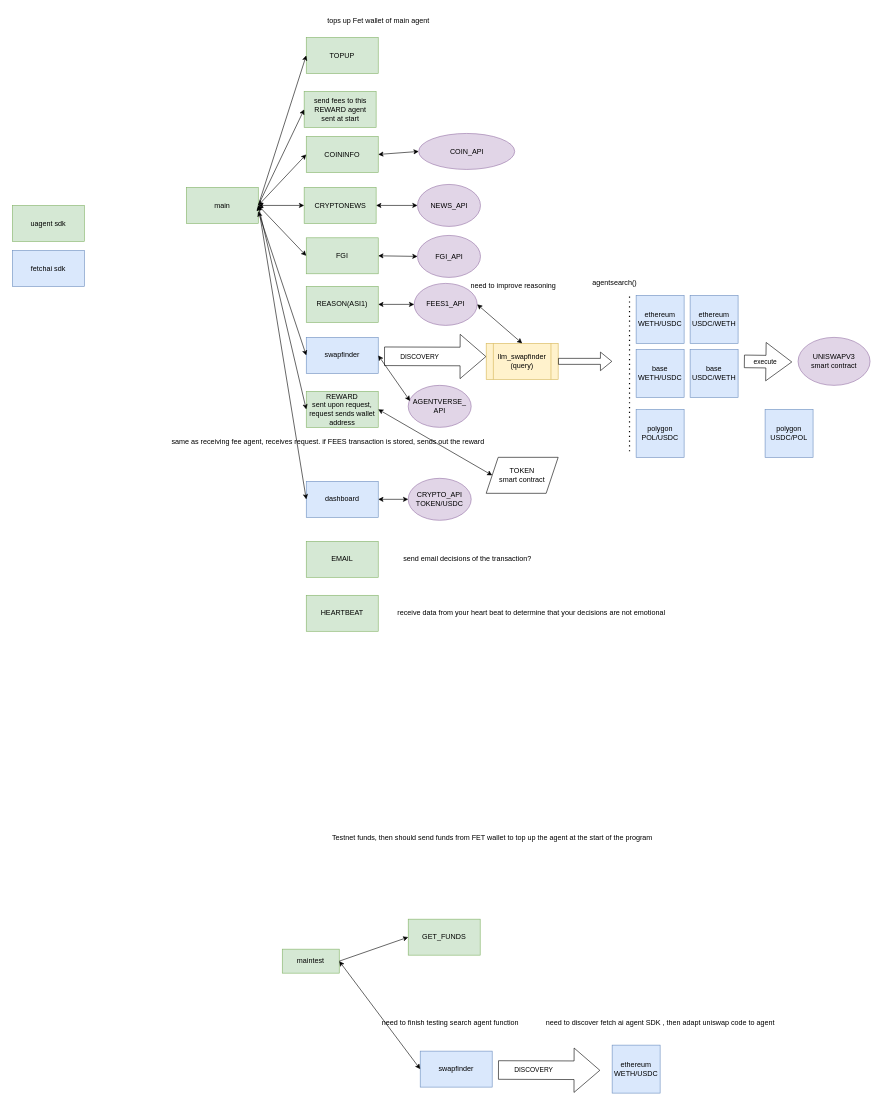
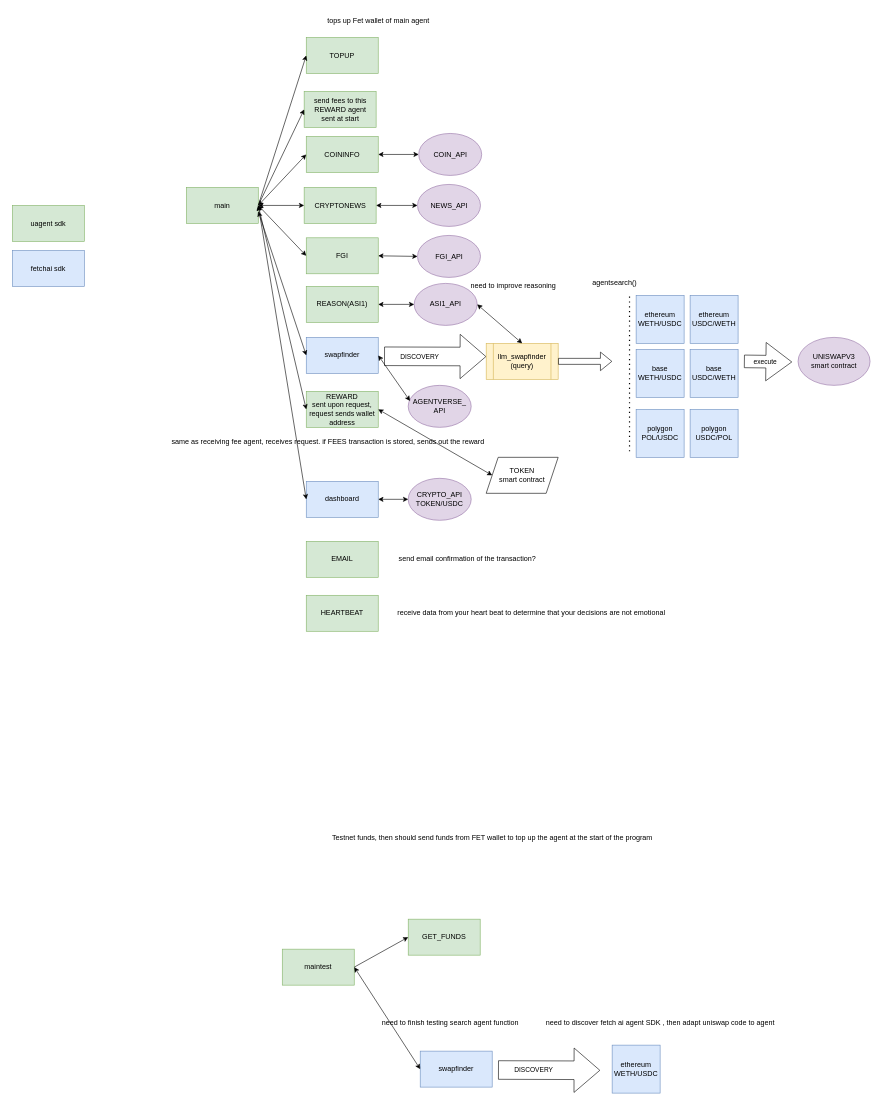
(467, 152) -> (450, 155)
(446, 305) -> (446, 305)
(789, 434) -> (714, 434)
(469, 560) -> (469, 560)
(311, 962) -> (318, 968)
